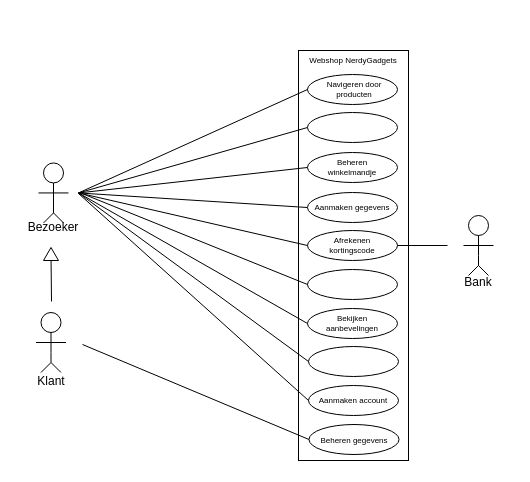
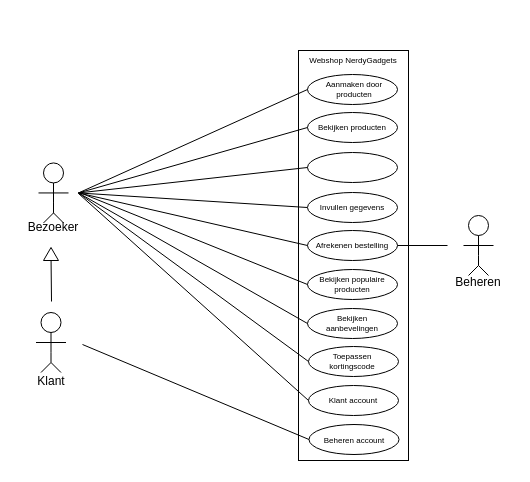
(355, 90) -> (355, 90)
none -> (353, 128)
(353, 168) -> none
(353, 208) -> (353, 208)
(353, 246) -> (353, 246)
(479, 283) -> (479, 283)
none -> (353, 285)
none -> (353, 362)
(354, 401) -> (354, 401)
(355, 440) -> (355, 440)
